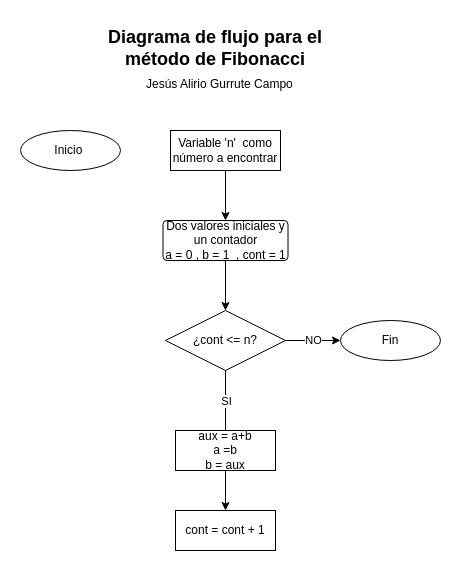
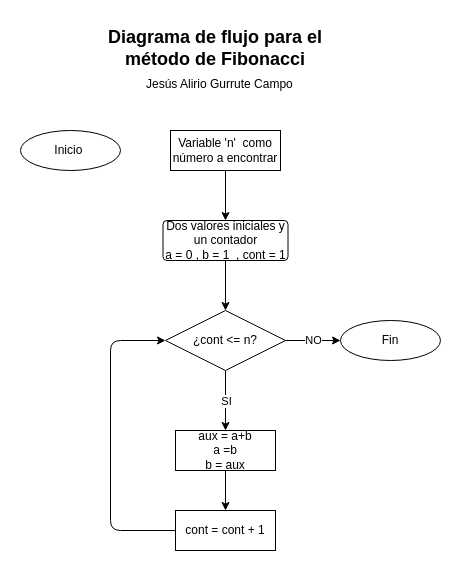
(226, 424) -> (226, 422)
none -> (111, 445)
